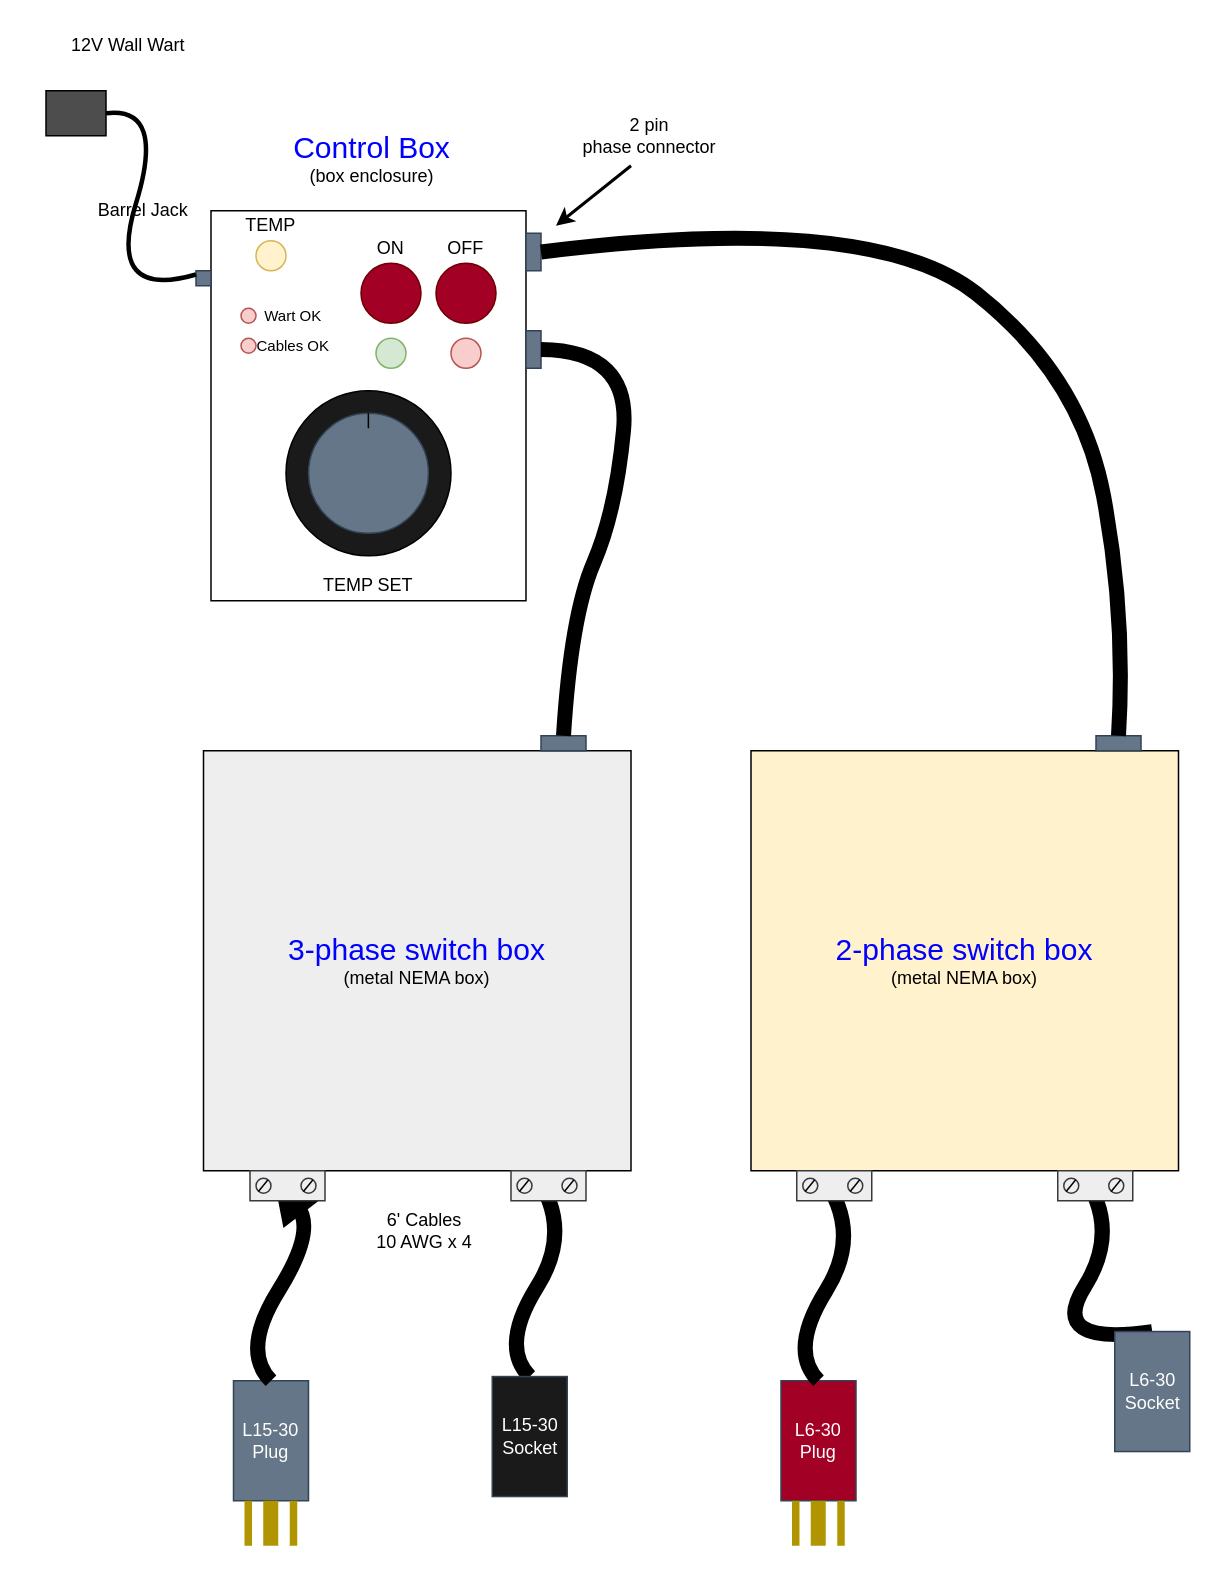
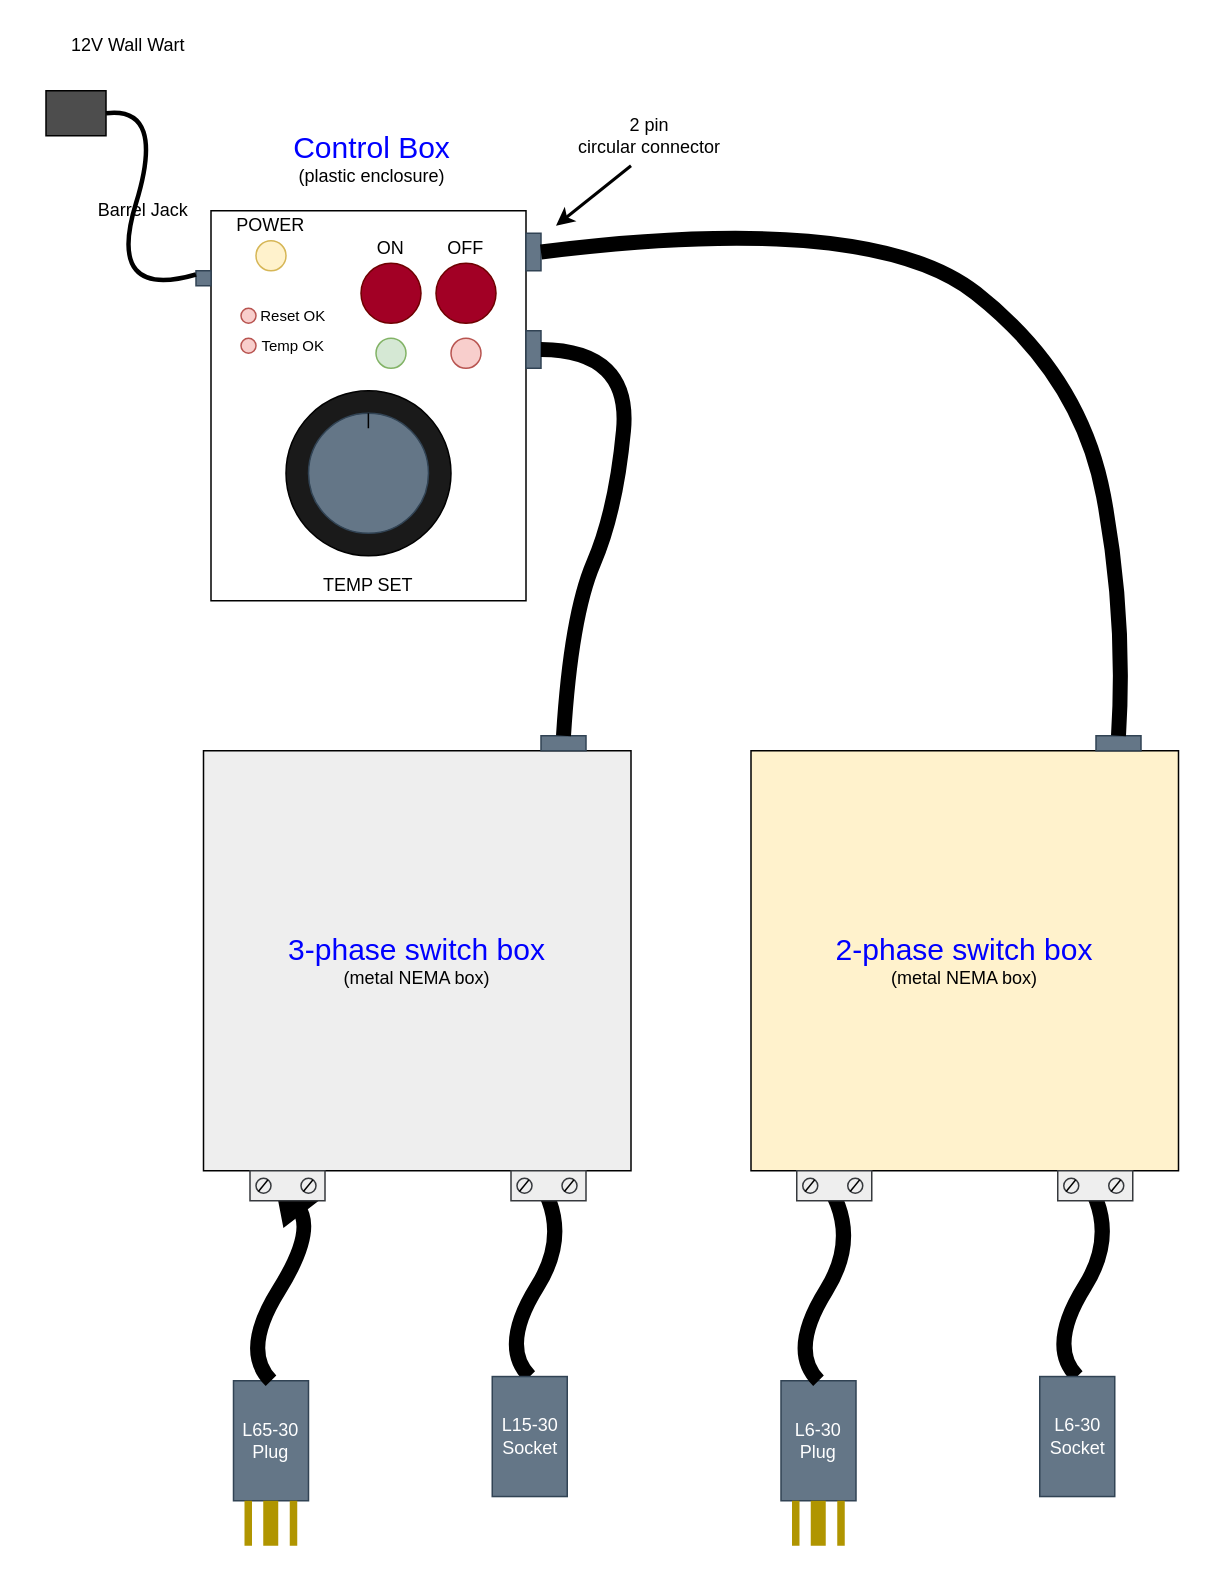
(650, 136) -> (650, 136)
(372, 158) -> (372, 158)
(271, 226) -> (271, 226)
(293, 316) -> (293, 316)
(293, 346) -> (293, 346)
(425, 1231) -> none
(1152, 1392) -> (1077, 1437)
(530, 1437) -> (530, 1437)
(271, 1441) -> (271, 1441)
(818, 1441) -> (818, 1441)
